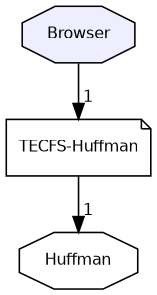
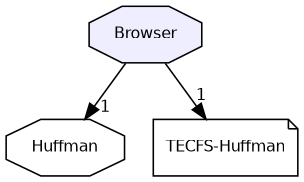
(79, 197) -> (110, 85)
